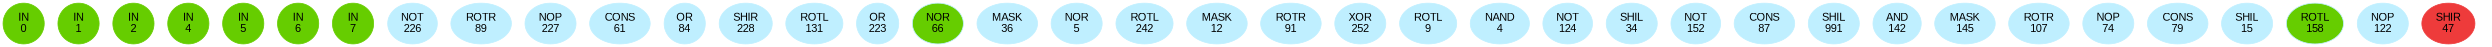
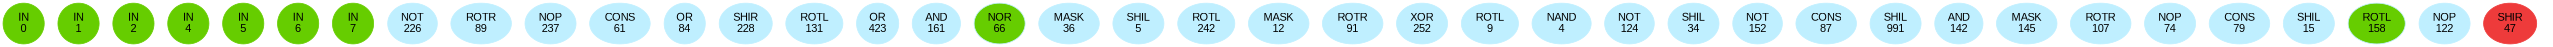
(551, 24) -> (551, 24)
(878, 24) -> (878, 24)
none -> (936, 24)
(1077, 24) -> (1138, 24)
